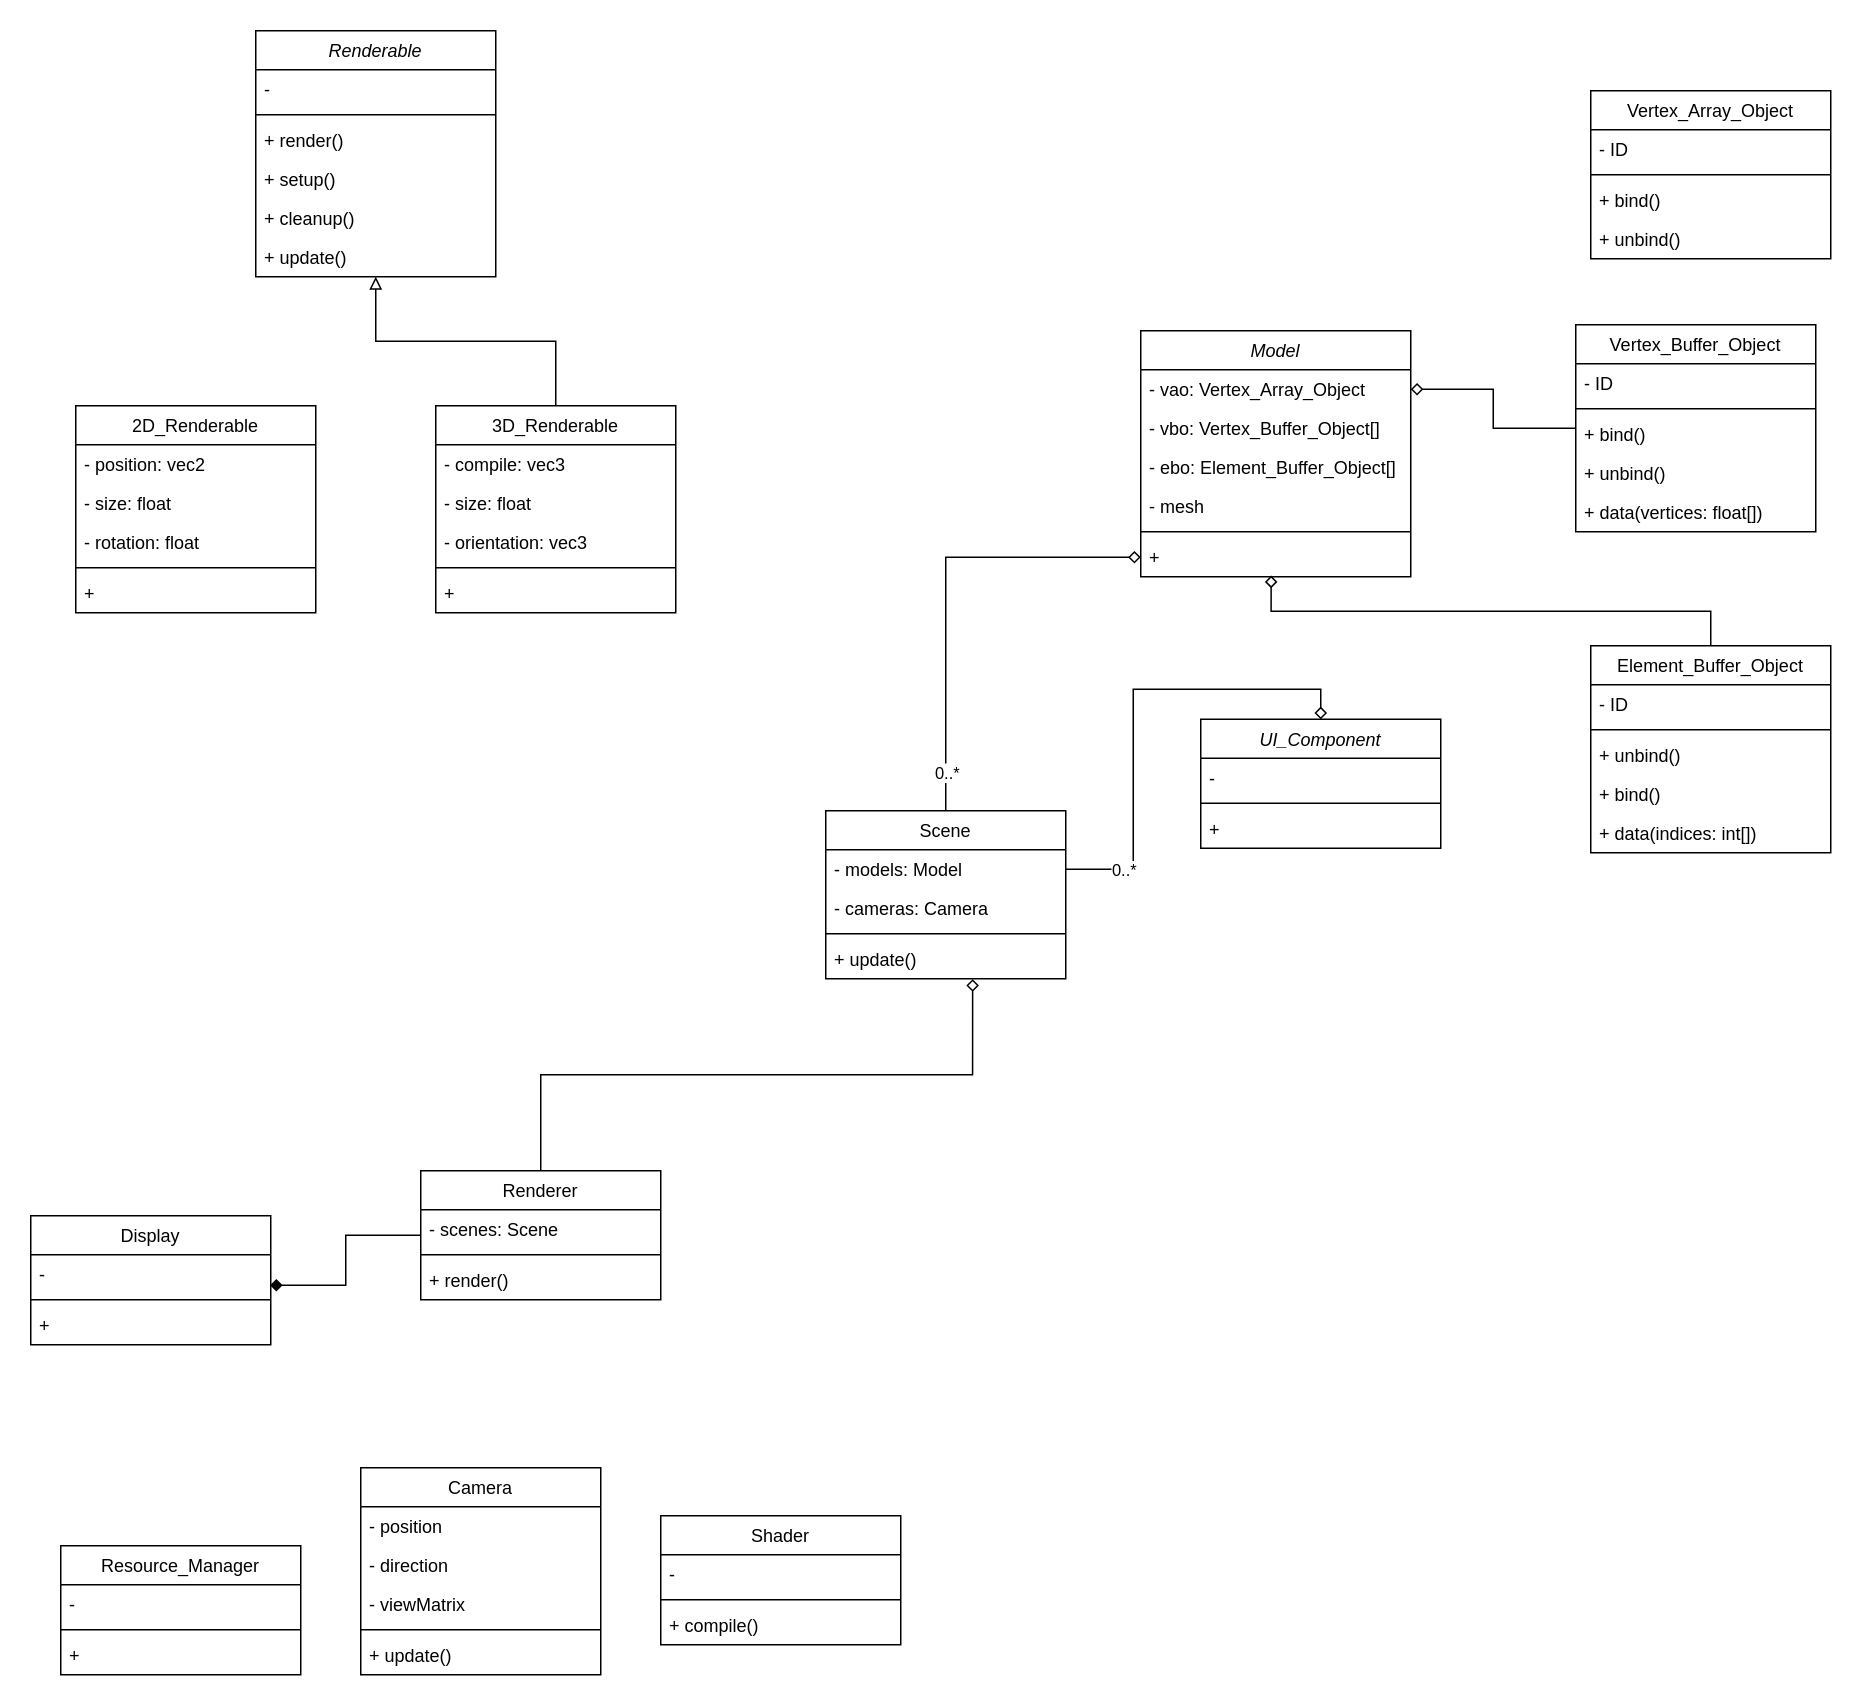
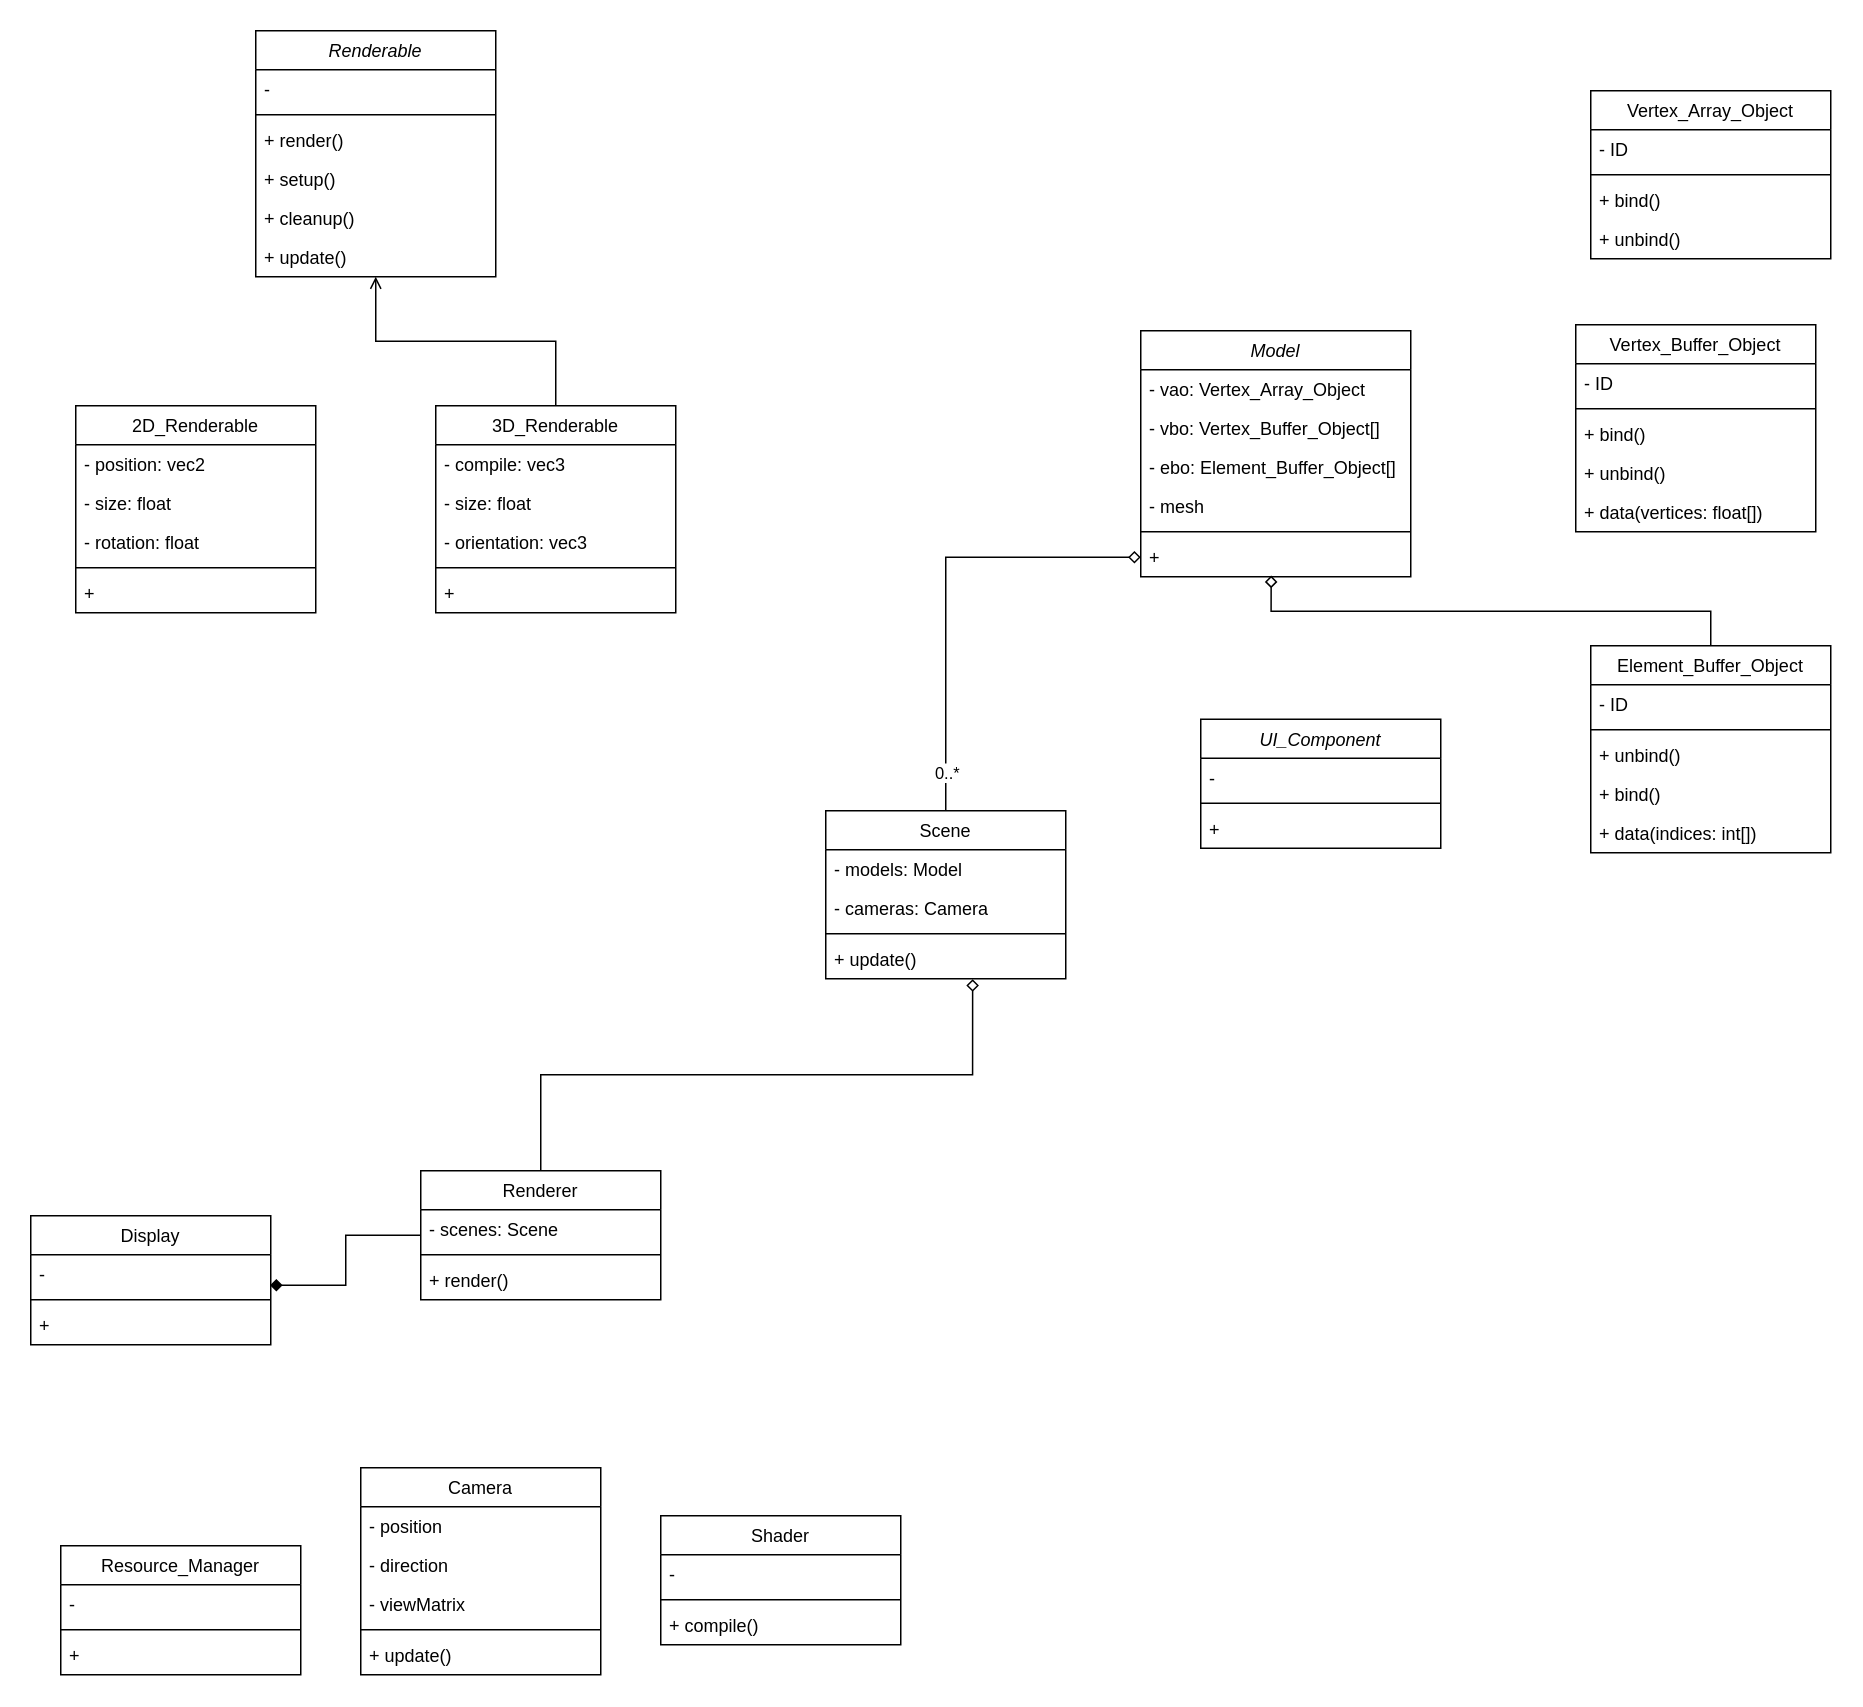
(376, 290) -> (376, 286)
(1493, 413) -> none
(1144, 689) -> none
